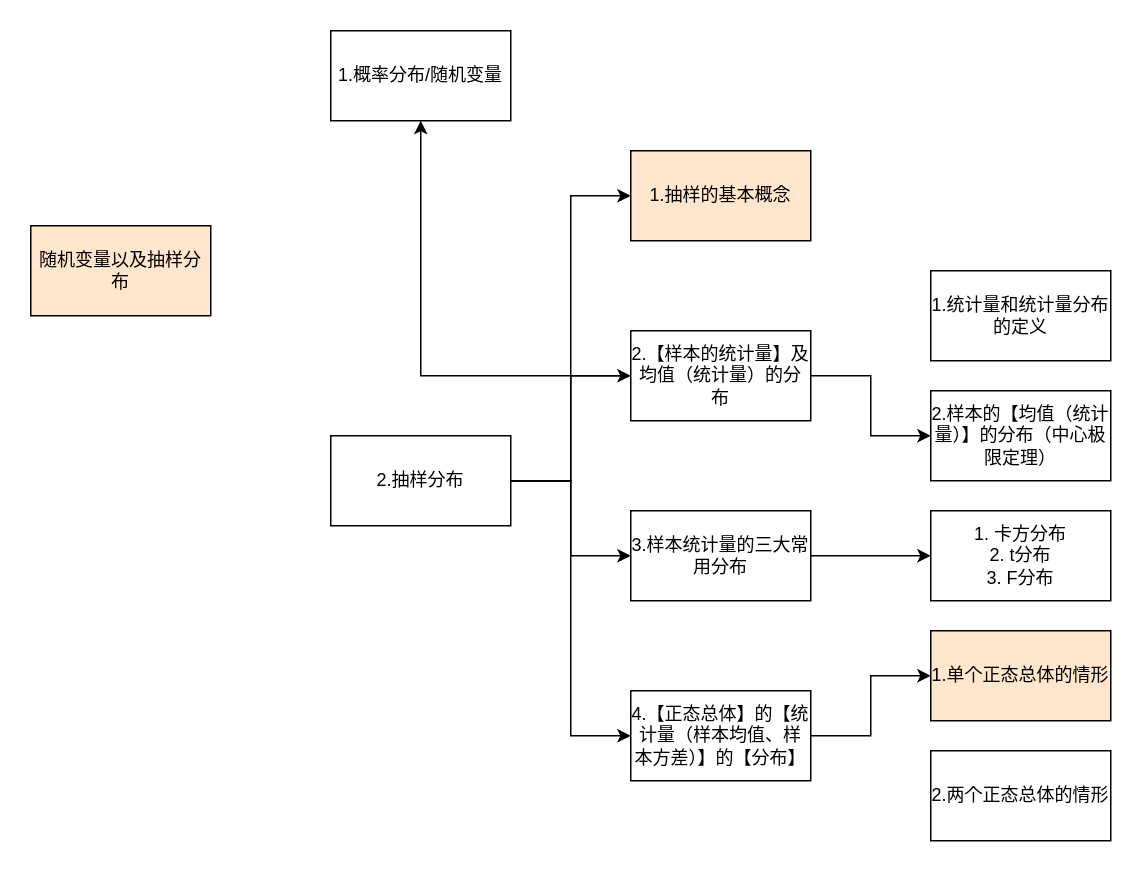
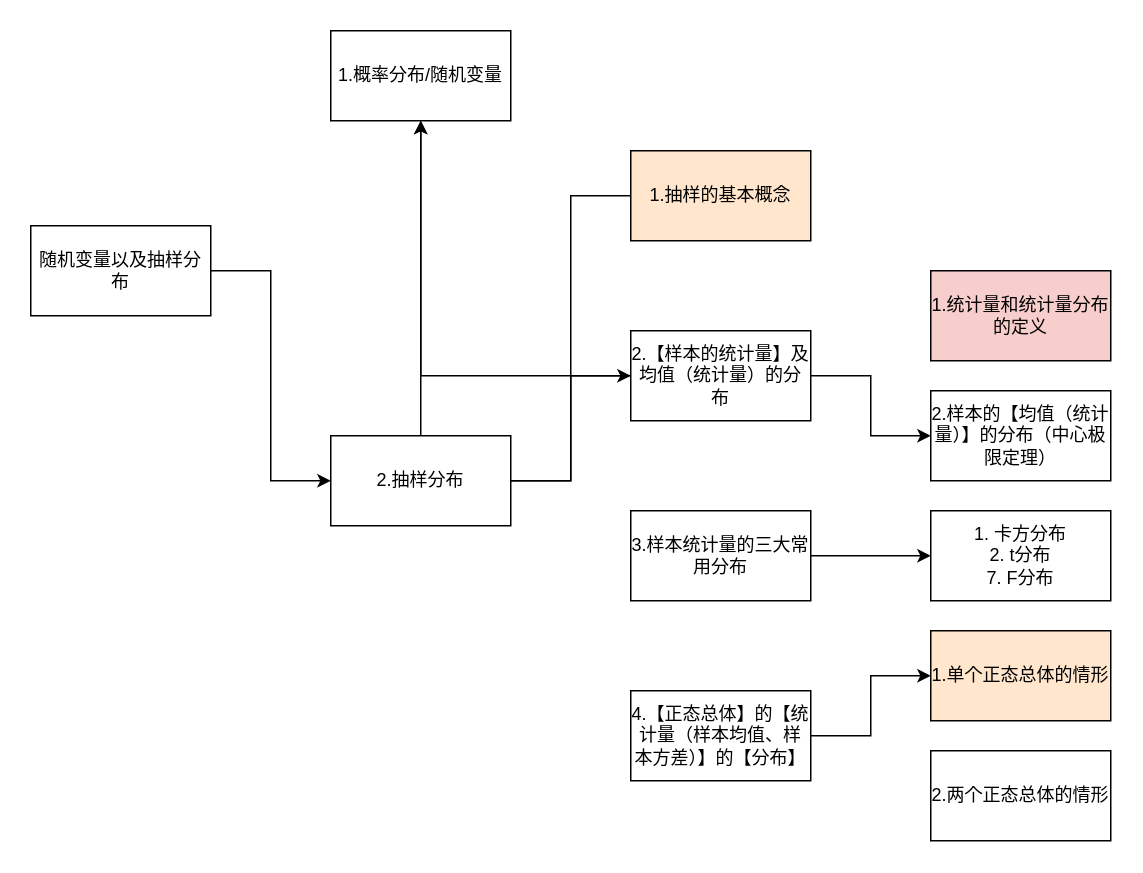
(619, 196) -> (623, 196)
(121, 271) -> (121, 271)
(1021, 316) -> (1021, 316)
none -> (271, 371)
(597, 556) -> (421, 407)
(1021, 556) -> (1021, 556)
(571, 672) -> none
